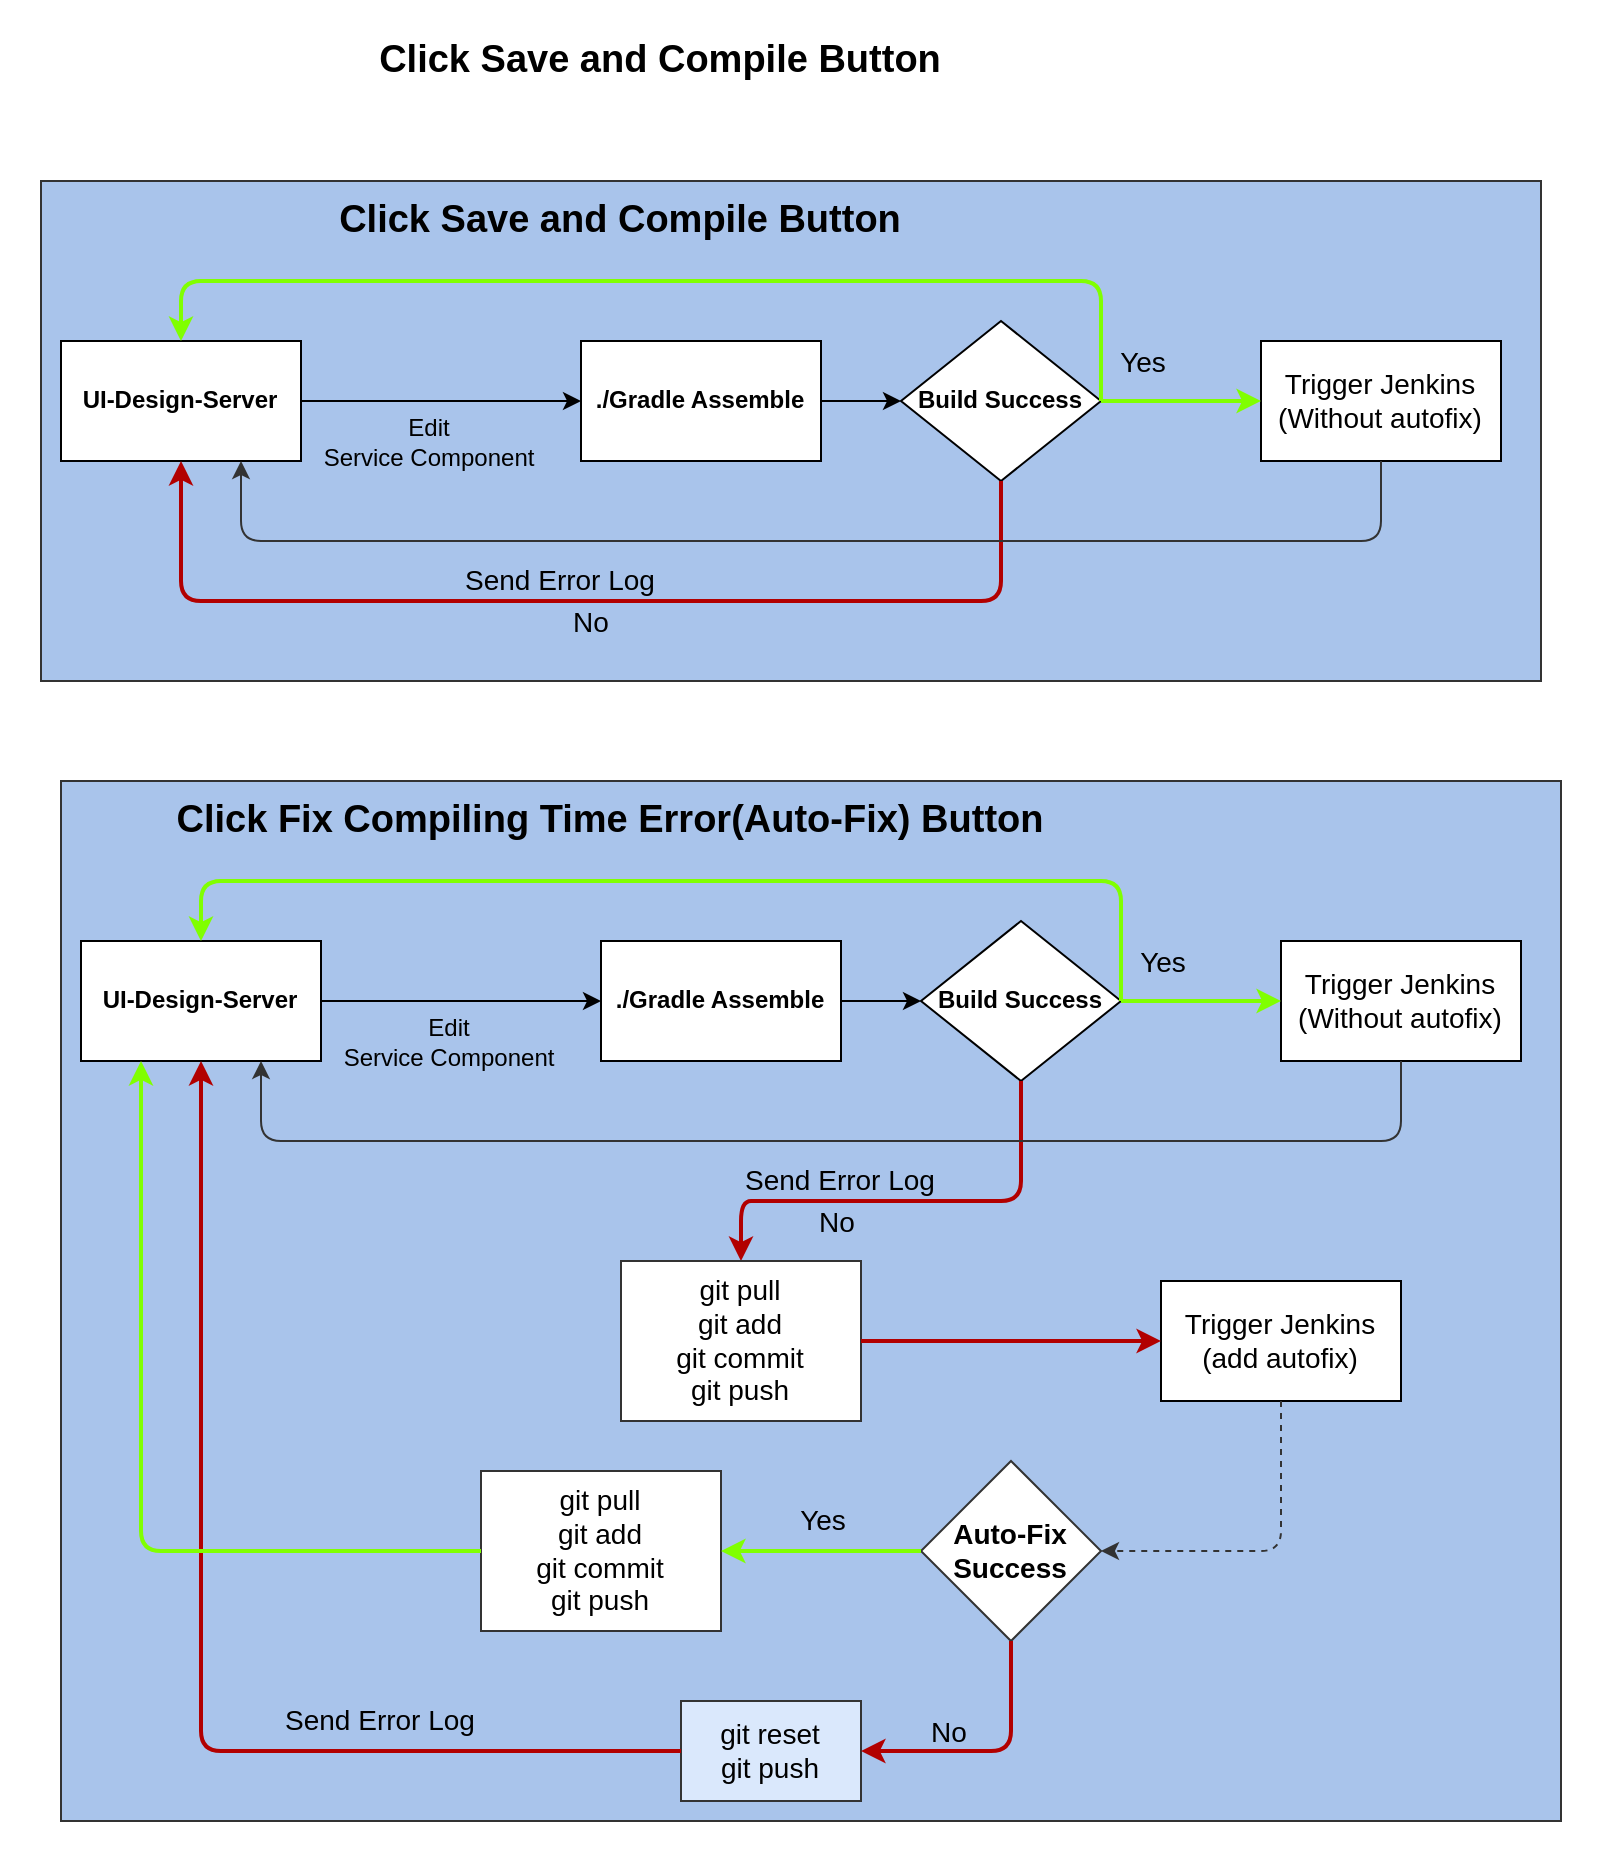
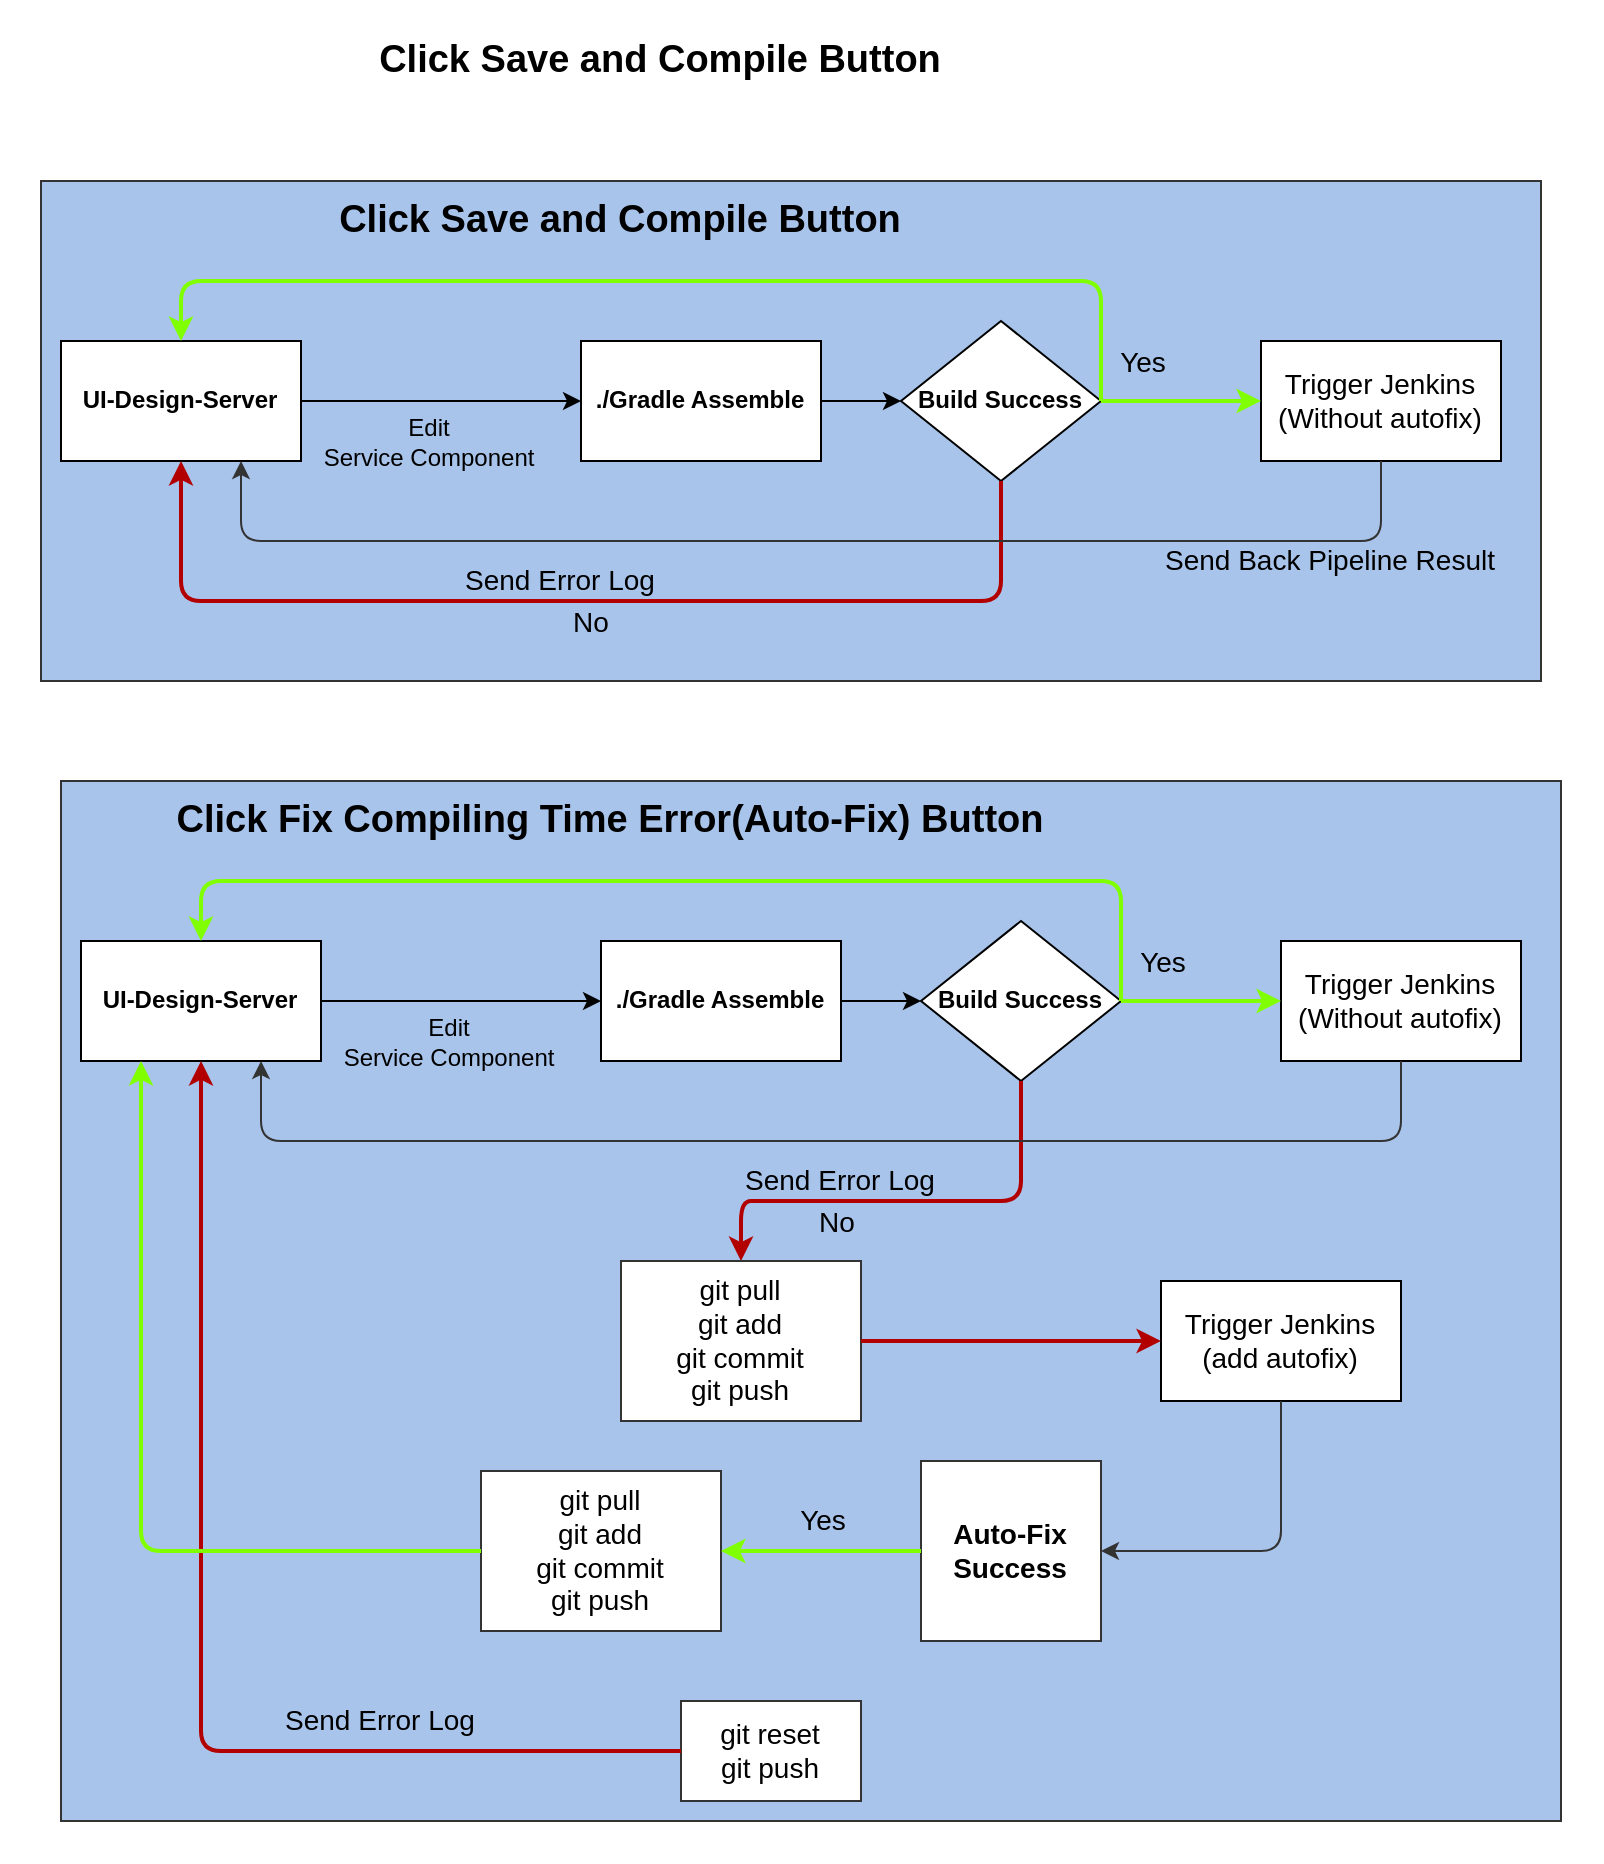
none -> (1331, 561)
(1011, 1551) -> (1011, 1551)
(1265, 1551) -> (1265, 1551)
(771, 1751) -> (771, 1751)
(994, 1751) -> none
